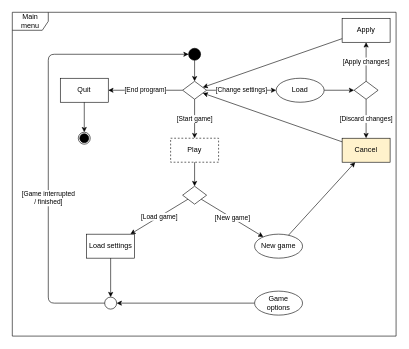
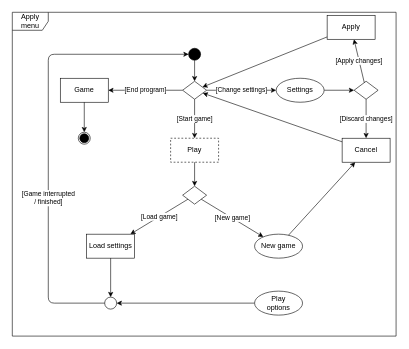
(30, 21) -> (30, 21)
(366, 30) -> (351, 27)
(84, 90) -> (84, 90)
(300, 90) -> (300, 90)
(366, 150) -> (366, 150)
(279, 303) -> (279, 303)
